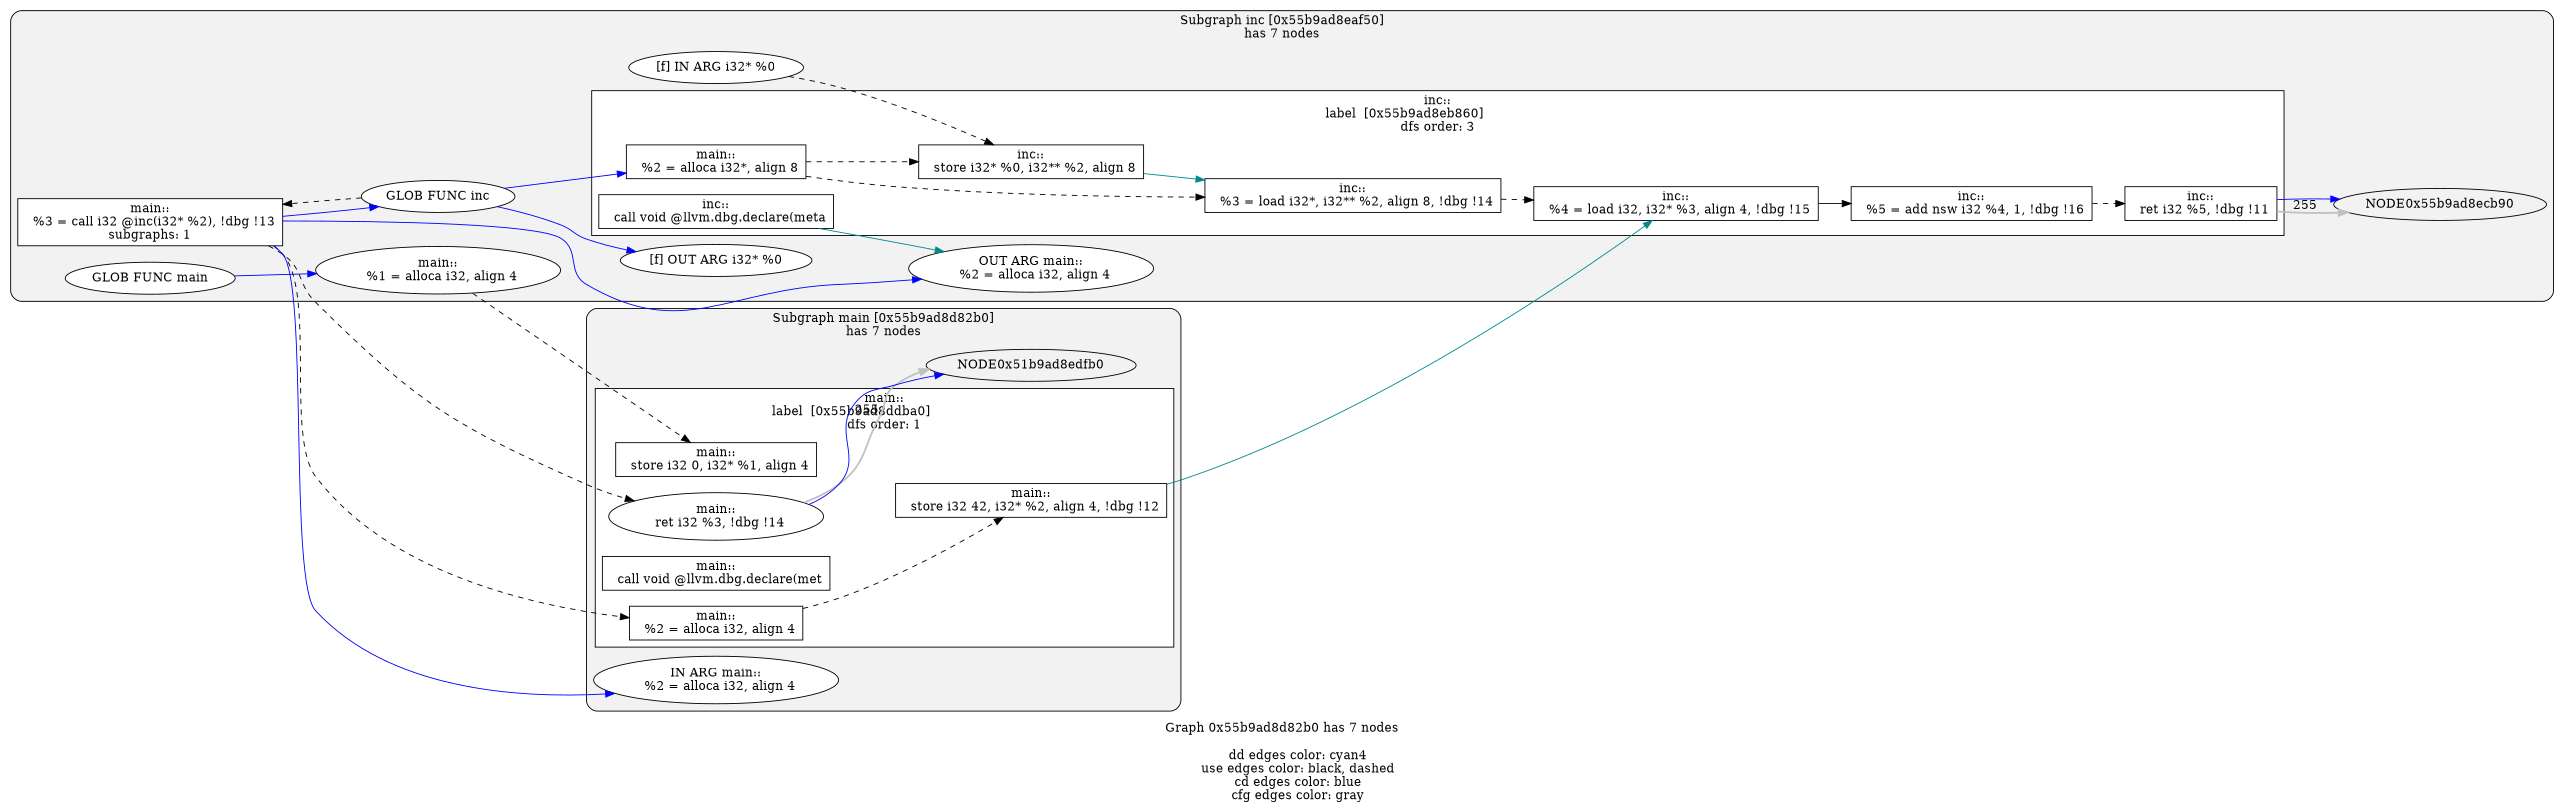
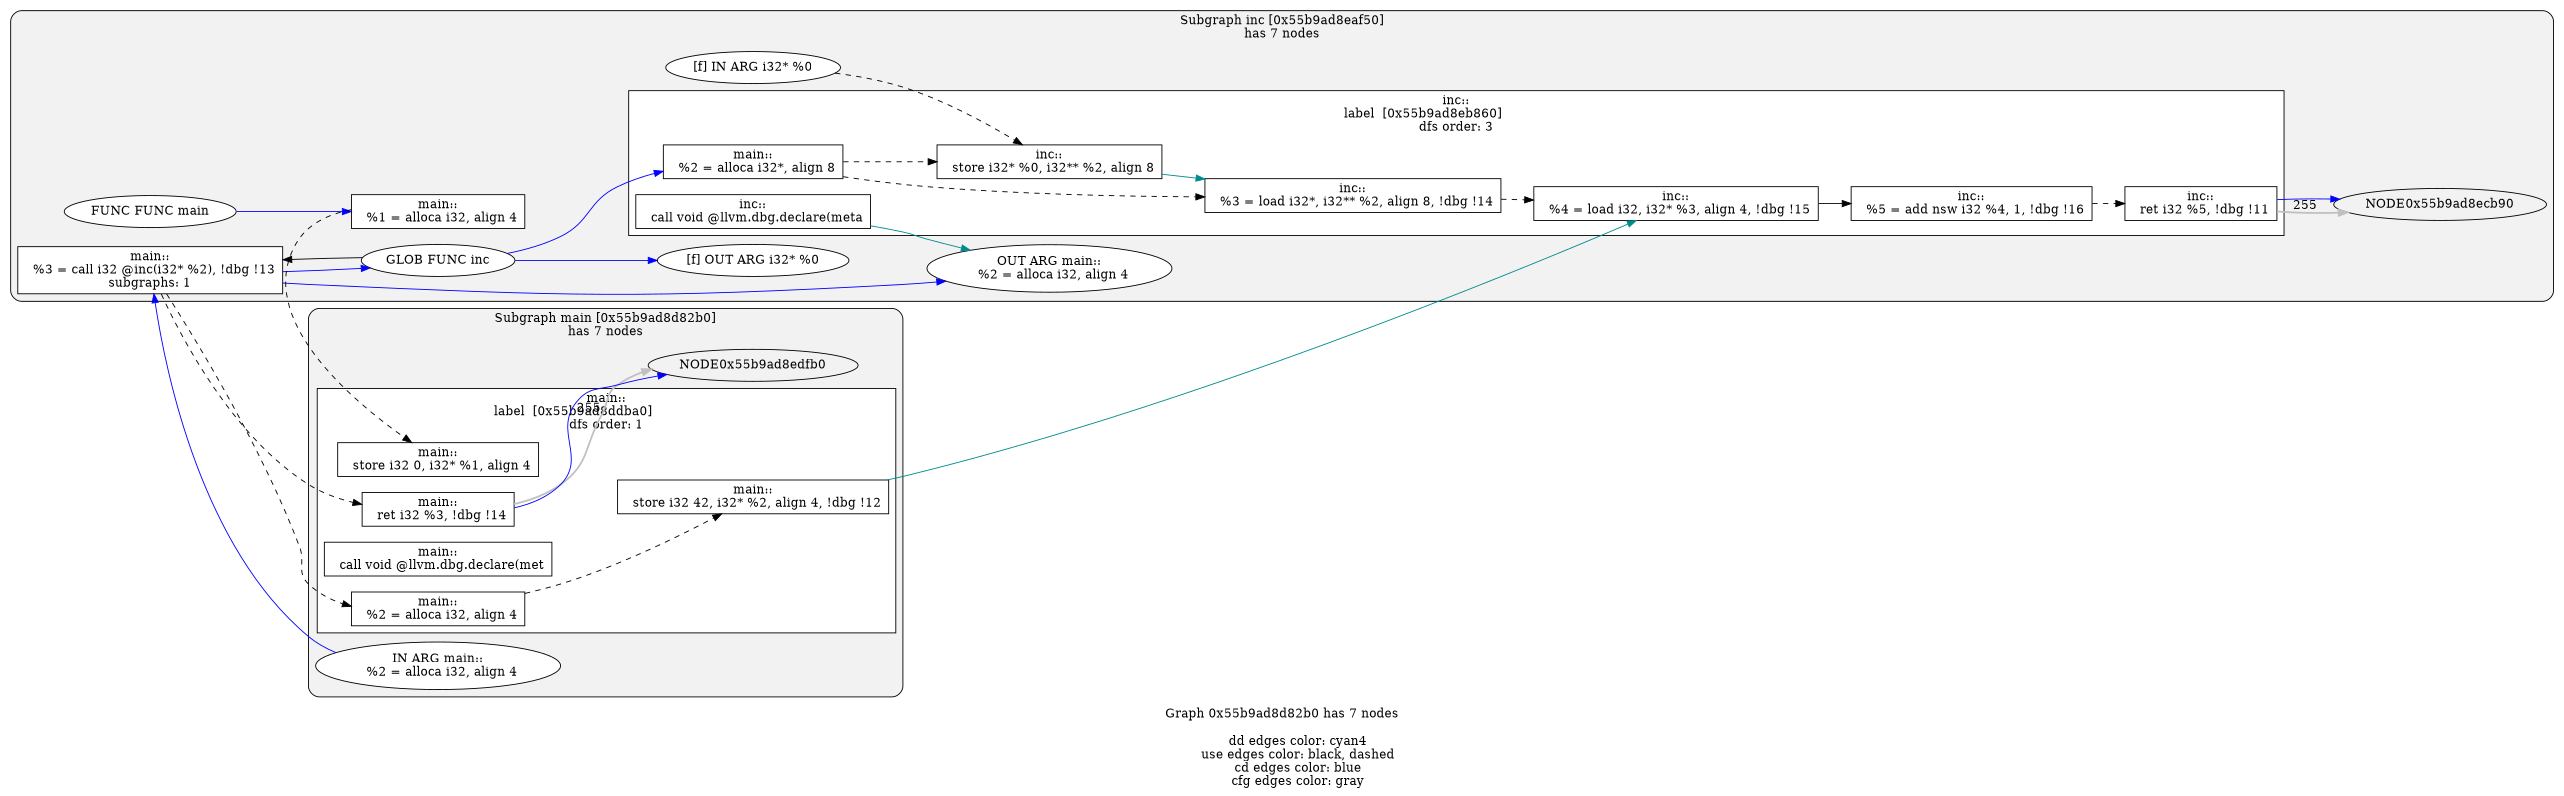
(327, 201) -> (327, 258)
(438, 270) -> (438, 212)
(150, 278) -> (150, 212)
(1031, 365) -> (753, 365)
(716, 516) -> (438, 509)
(307, 582) -> (211, 498)
